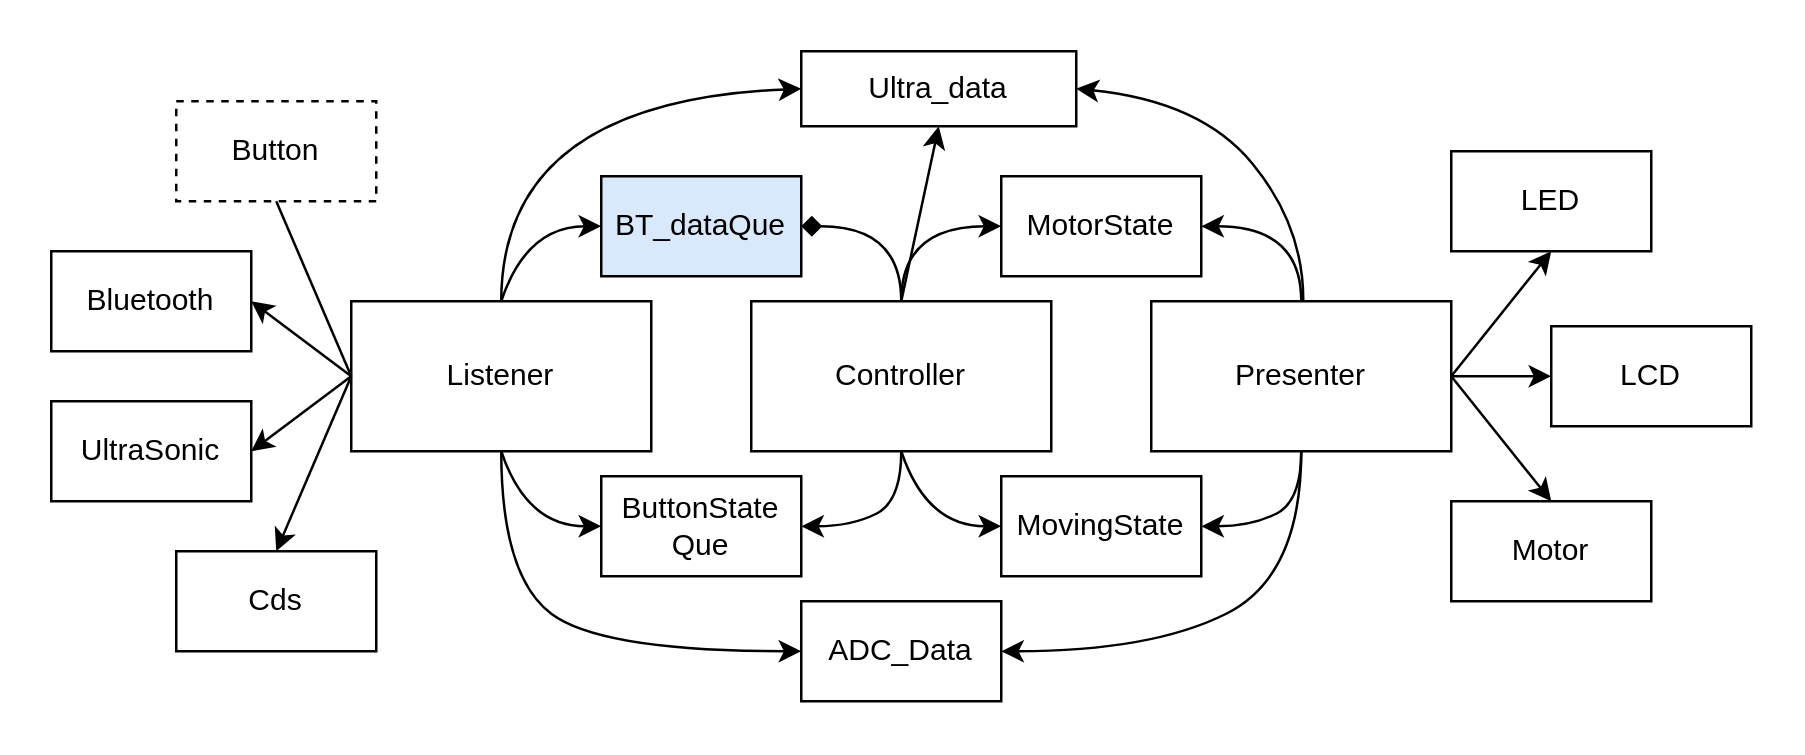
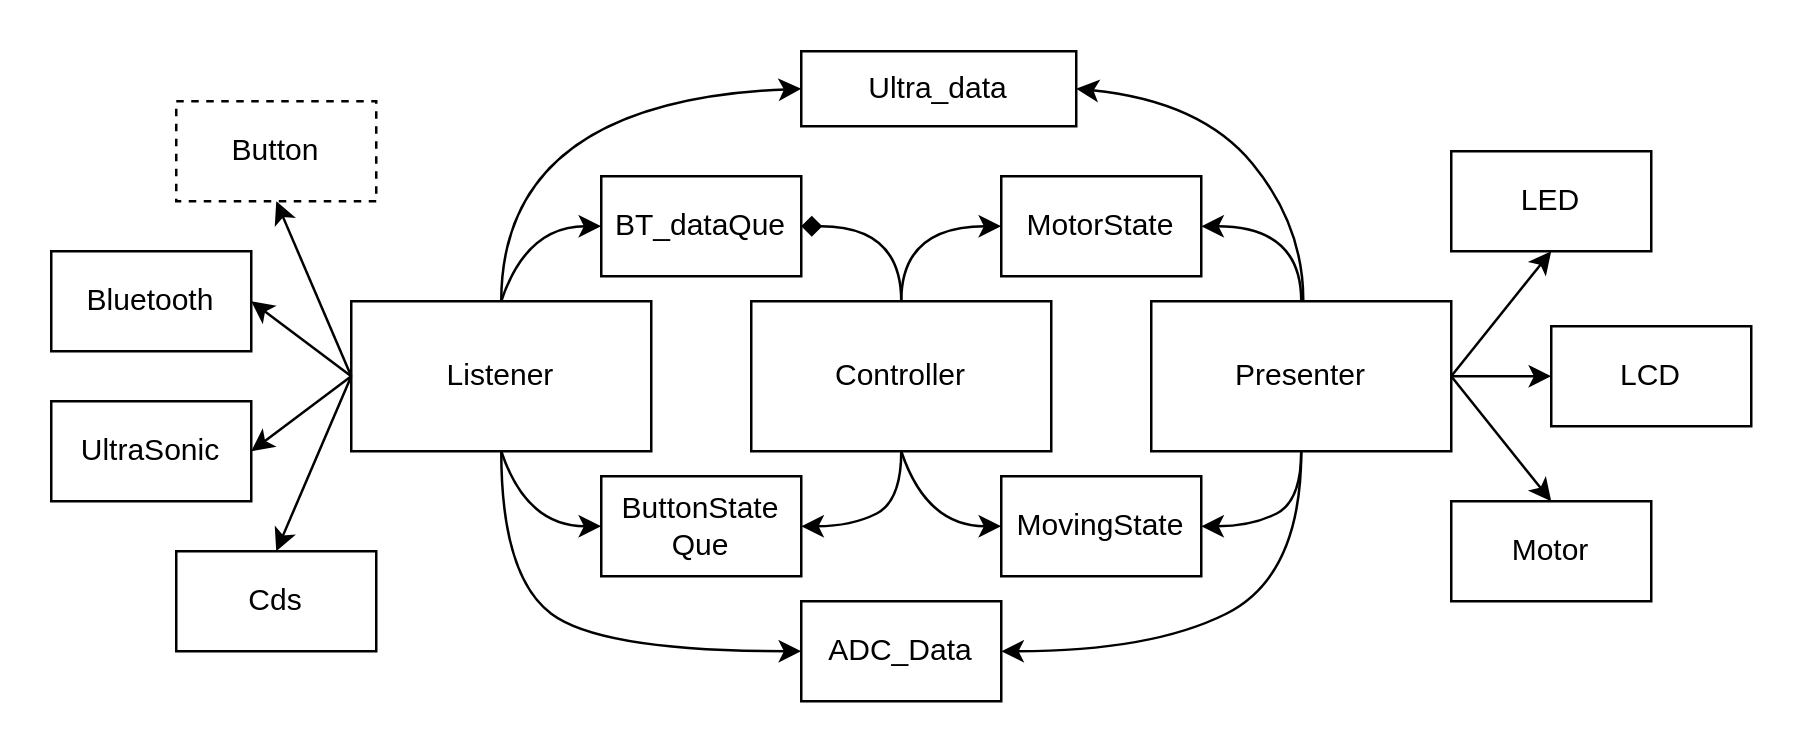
(924, 196) -> none
(280, 210) -> (283, 217)
(701, 226) -> (701, 226)
